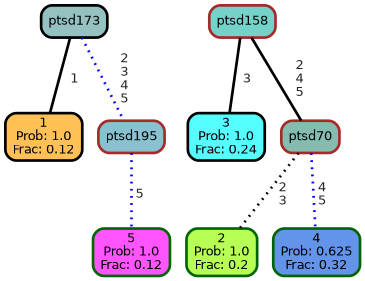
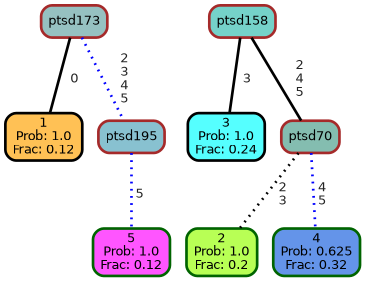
(74, 21) -> (74, 21)
(72, 79) -> (72, 79)
